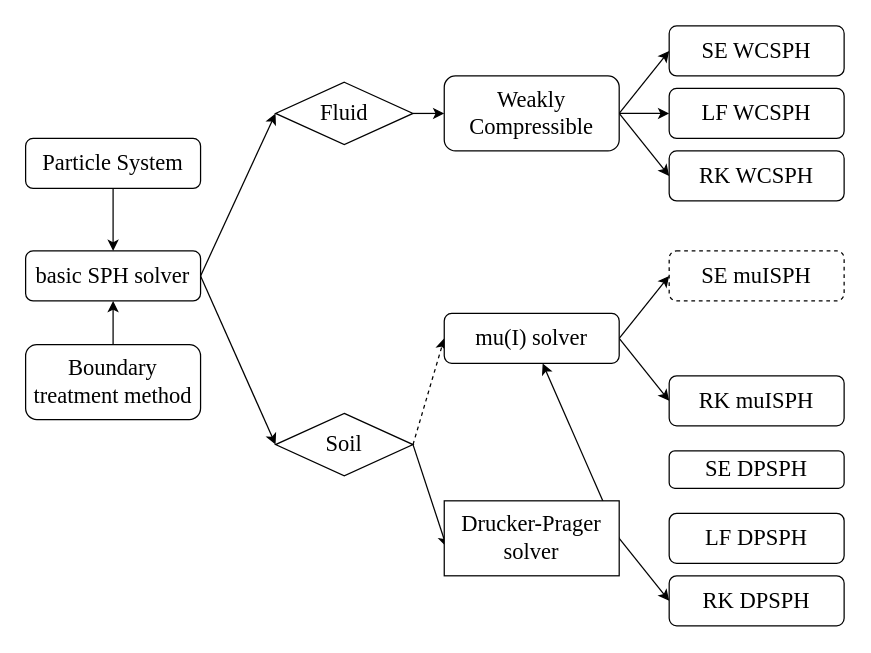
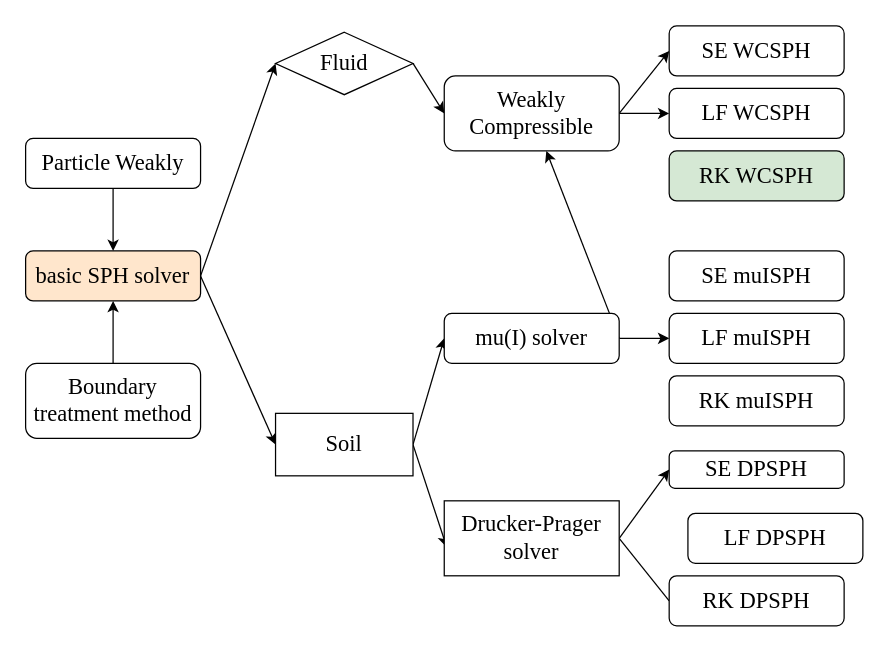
(344, 113) -> (344, 63)
(643, 143) -> none
(113, 163) -> (113, 163)
(757, 176) -> (757, 176)
(113, 276) -> (113, 276)
(757, 276) -> (757, 276)
(643, 309) -> (580, 236)
none -> (642, 338)
none -> (757, 338)
(643, 368) -> none
(113, 382) -> (113, 401)
(427, 397) -> (427, 397)
(575, 436) -> (642, 507)
(344, 444) -> (344, 444)
(757, 538) -> (776, 538)
(663, 593) -> (665, 595)
